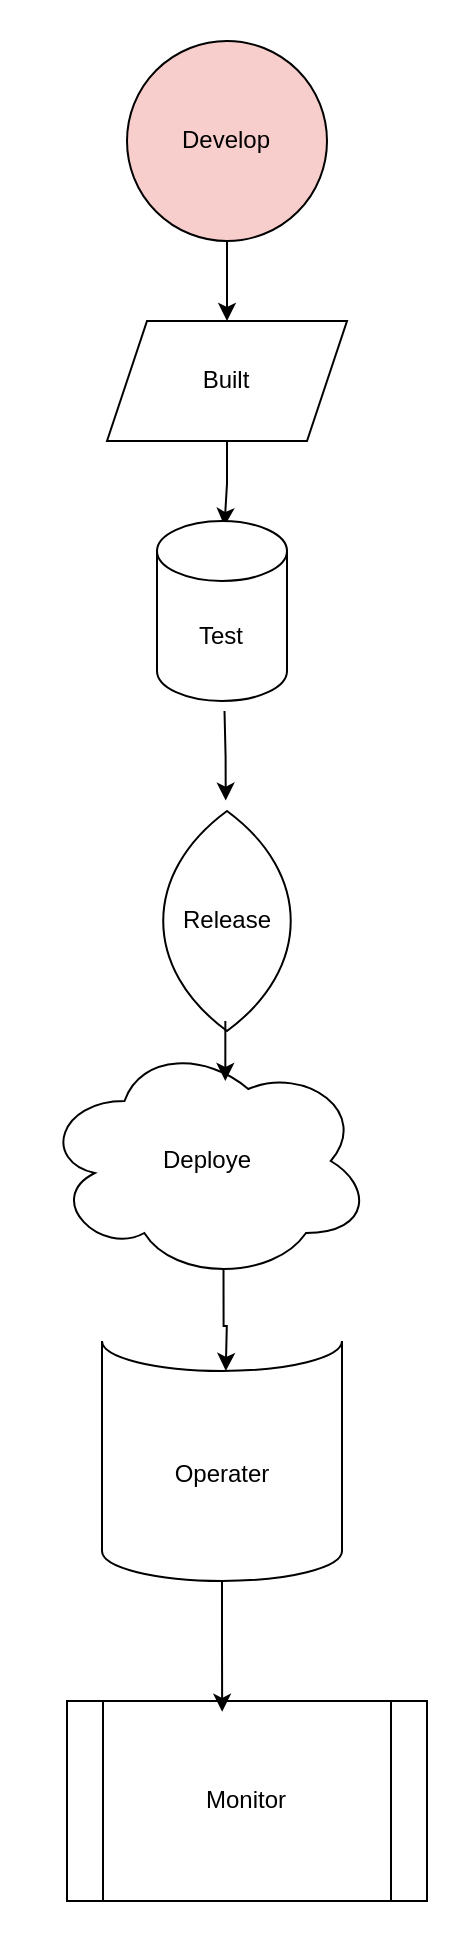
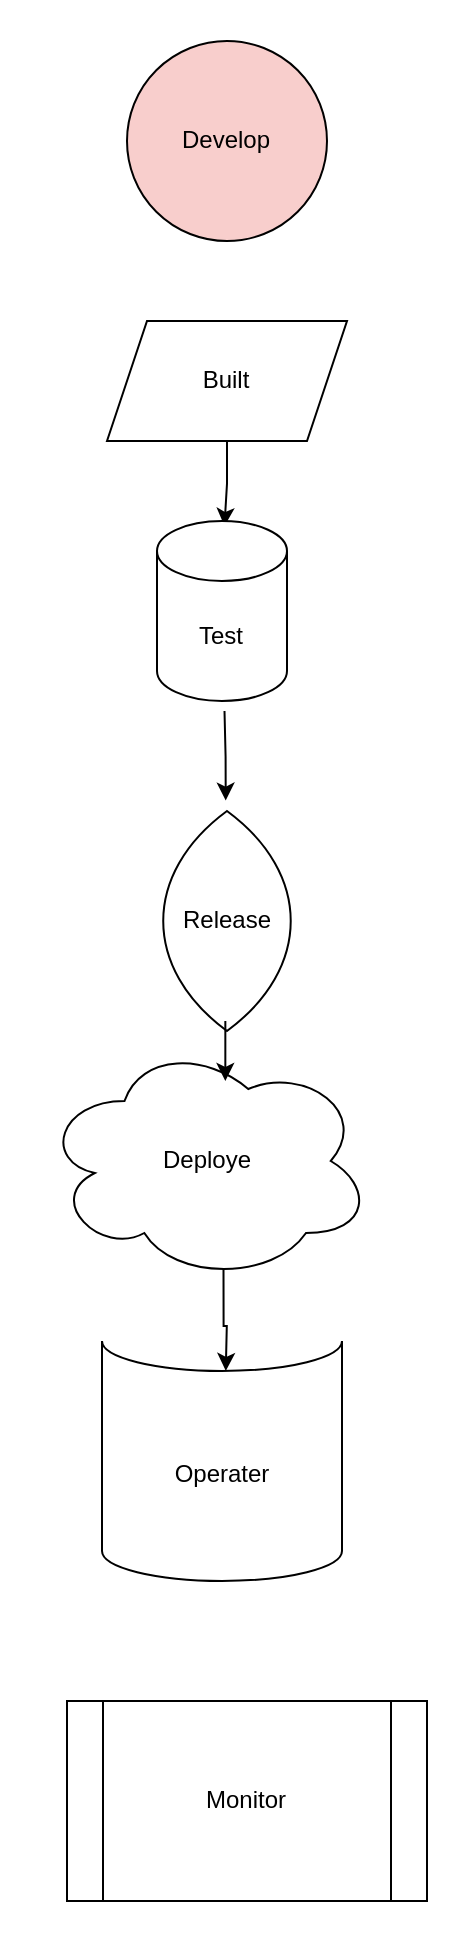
(227, 274) -> none
(222, 1640) -> none
